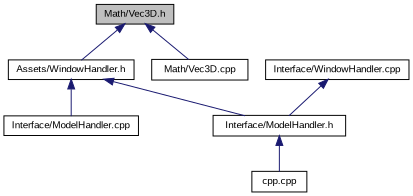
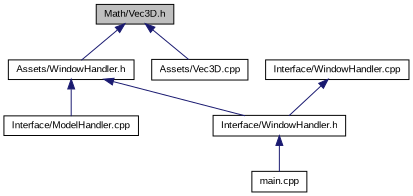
(200, 70) -> (200, 70)
(279, 126) -> (279, 126)
(279, 182) -> (279, 182)
